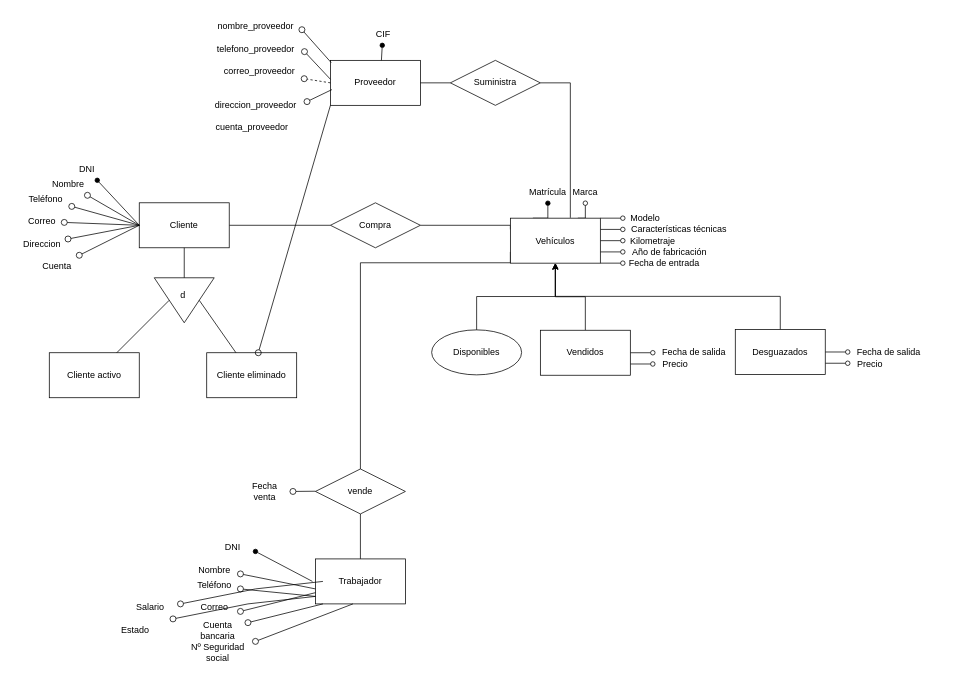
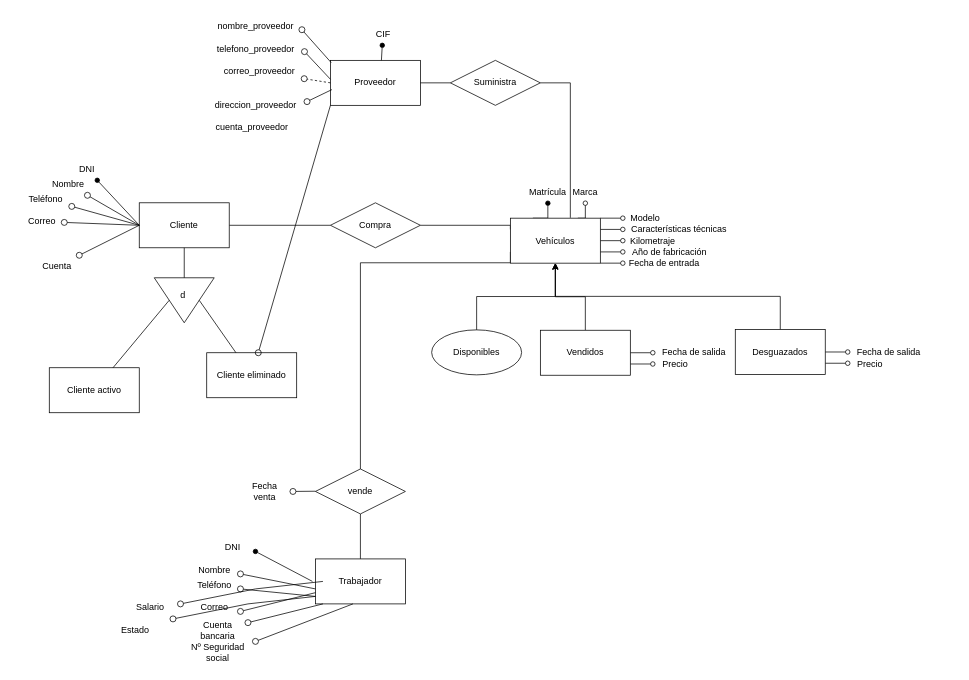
(102, 232) -> none
(42, 244) -> none
(94, 375) -> (94, 390)
